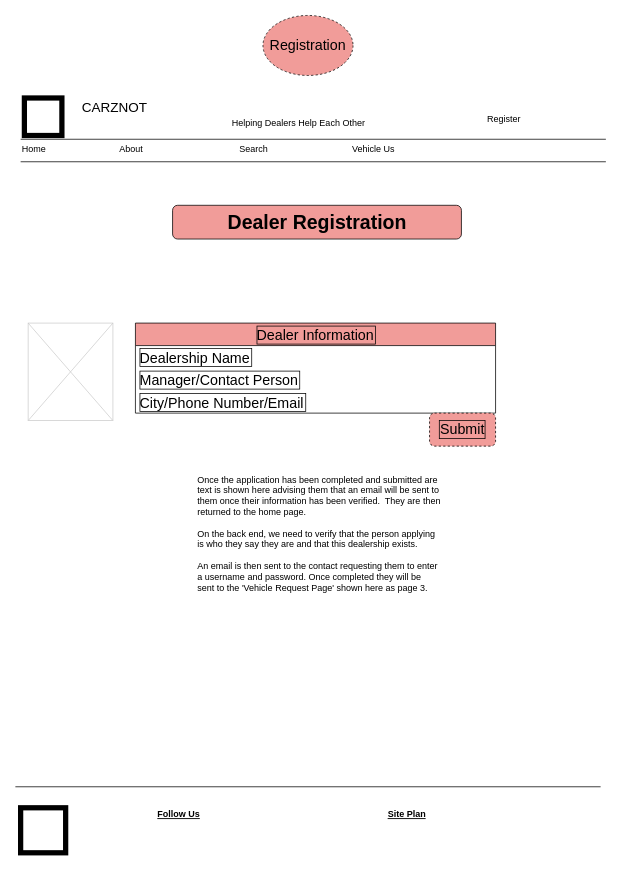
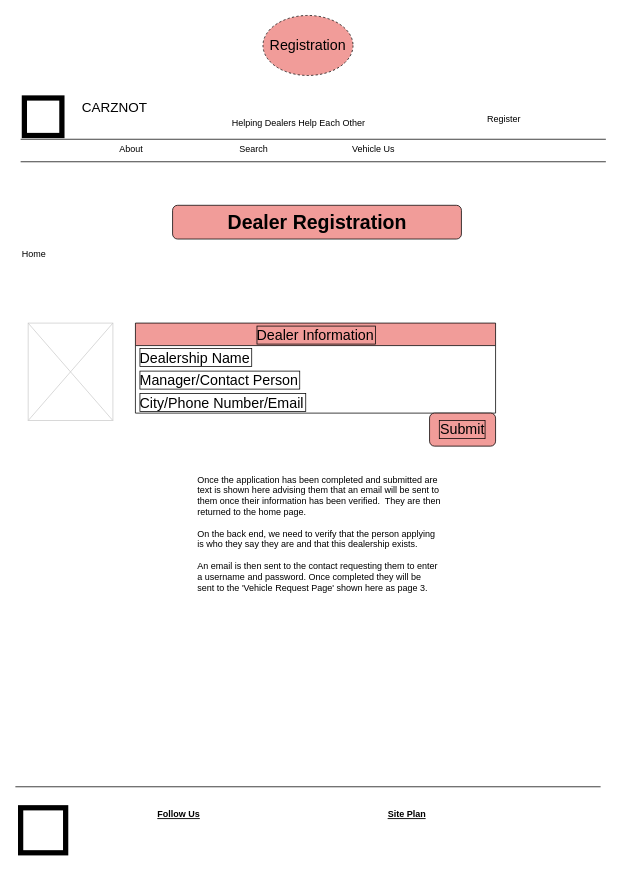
(32, 150) -> (32, 255)
(462, 429) -> (462, 429)
